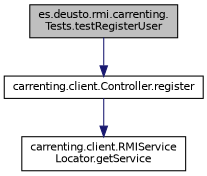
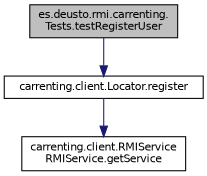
(104, 87) -> (104, 87)
(104, 154) -> (104, 154)
